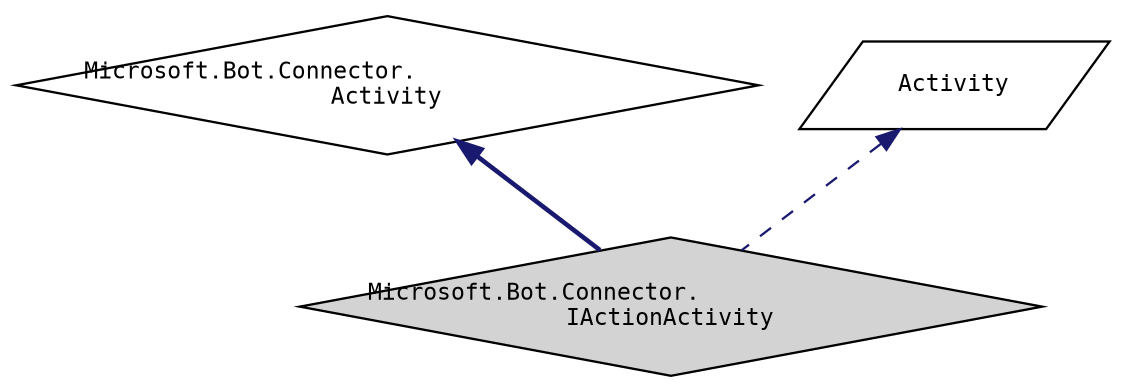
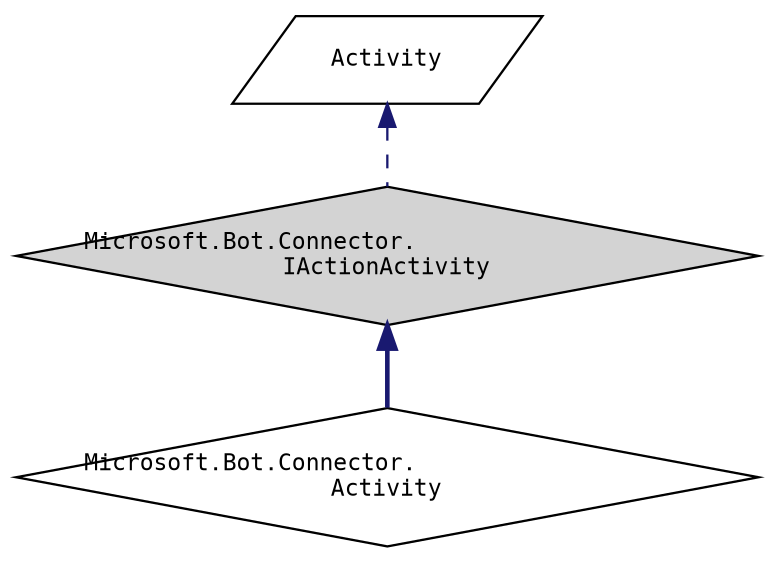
(539, 203) -> (387, 378)
